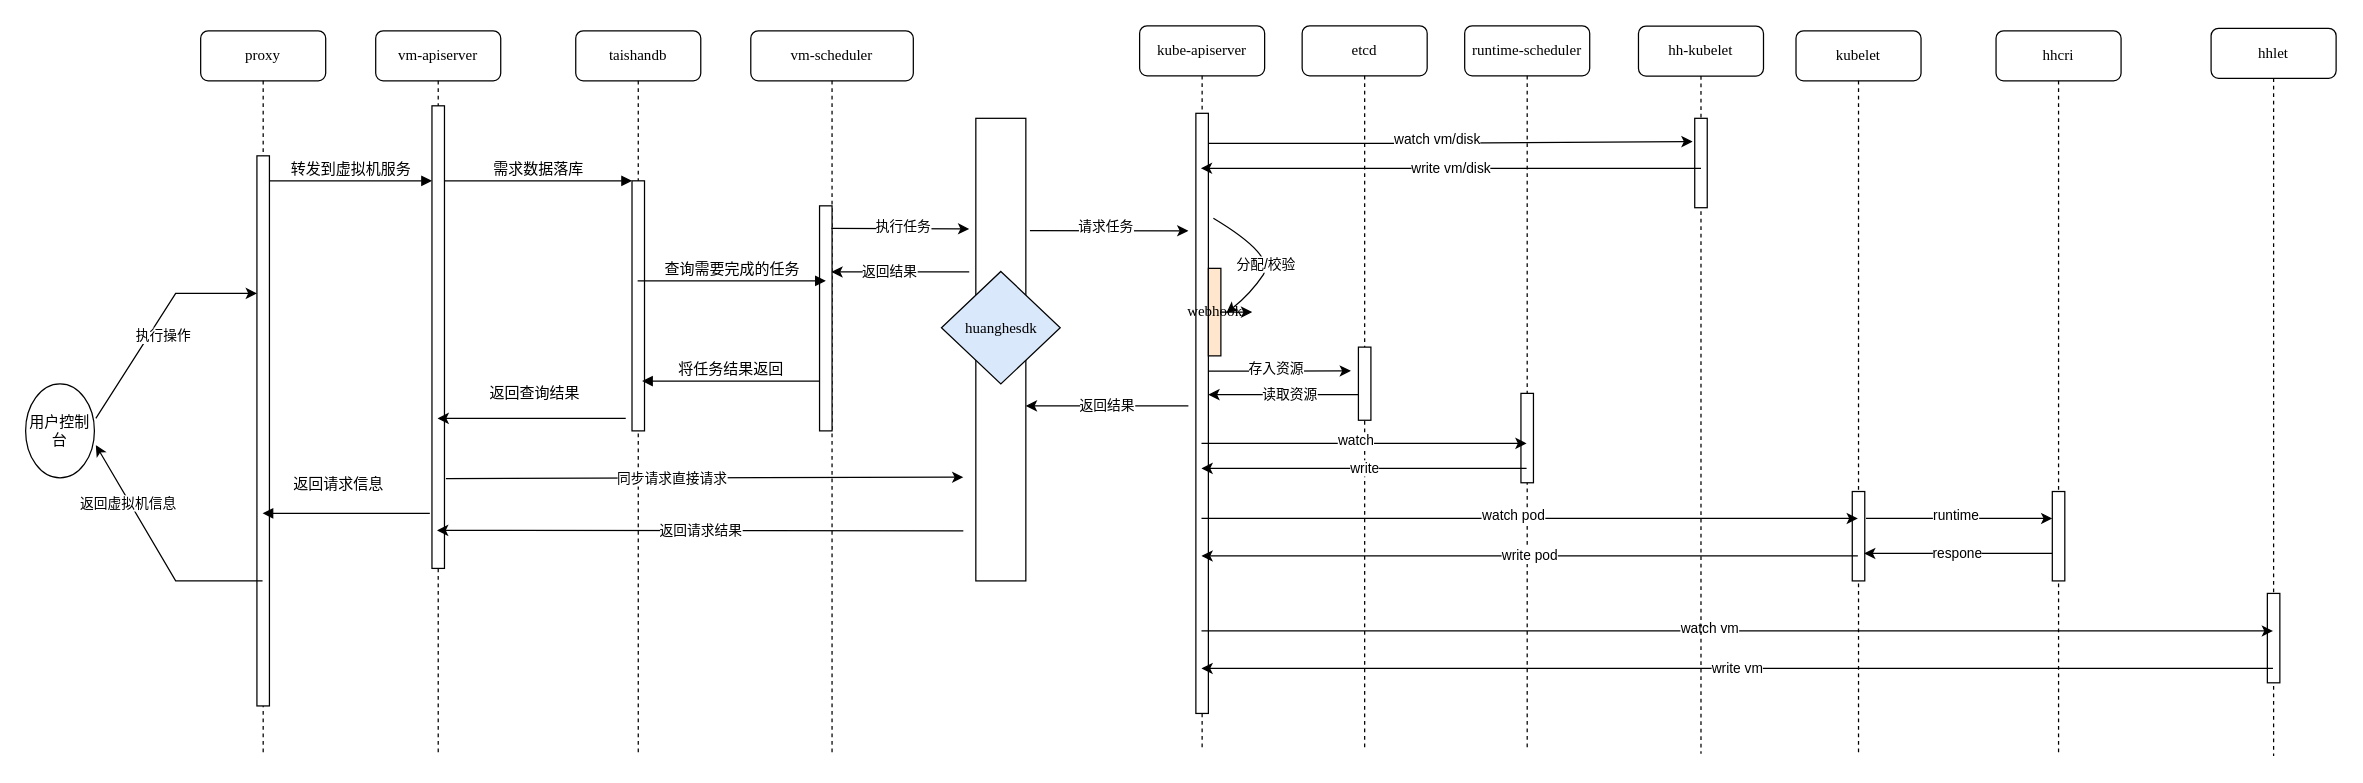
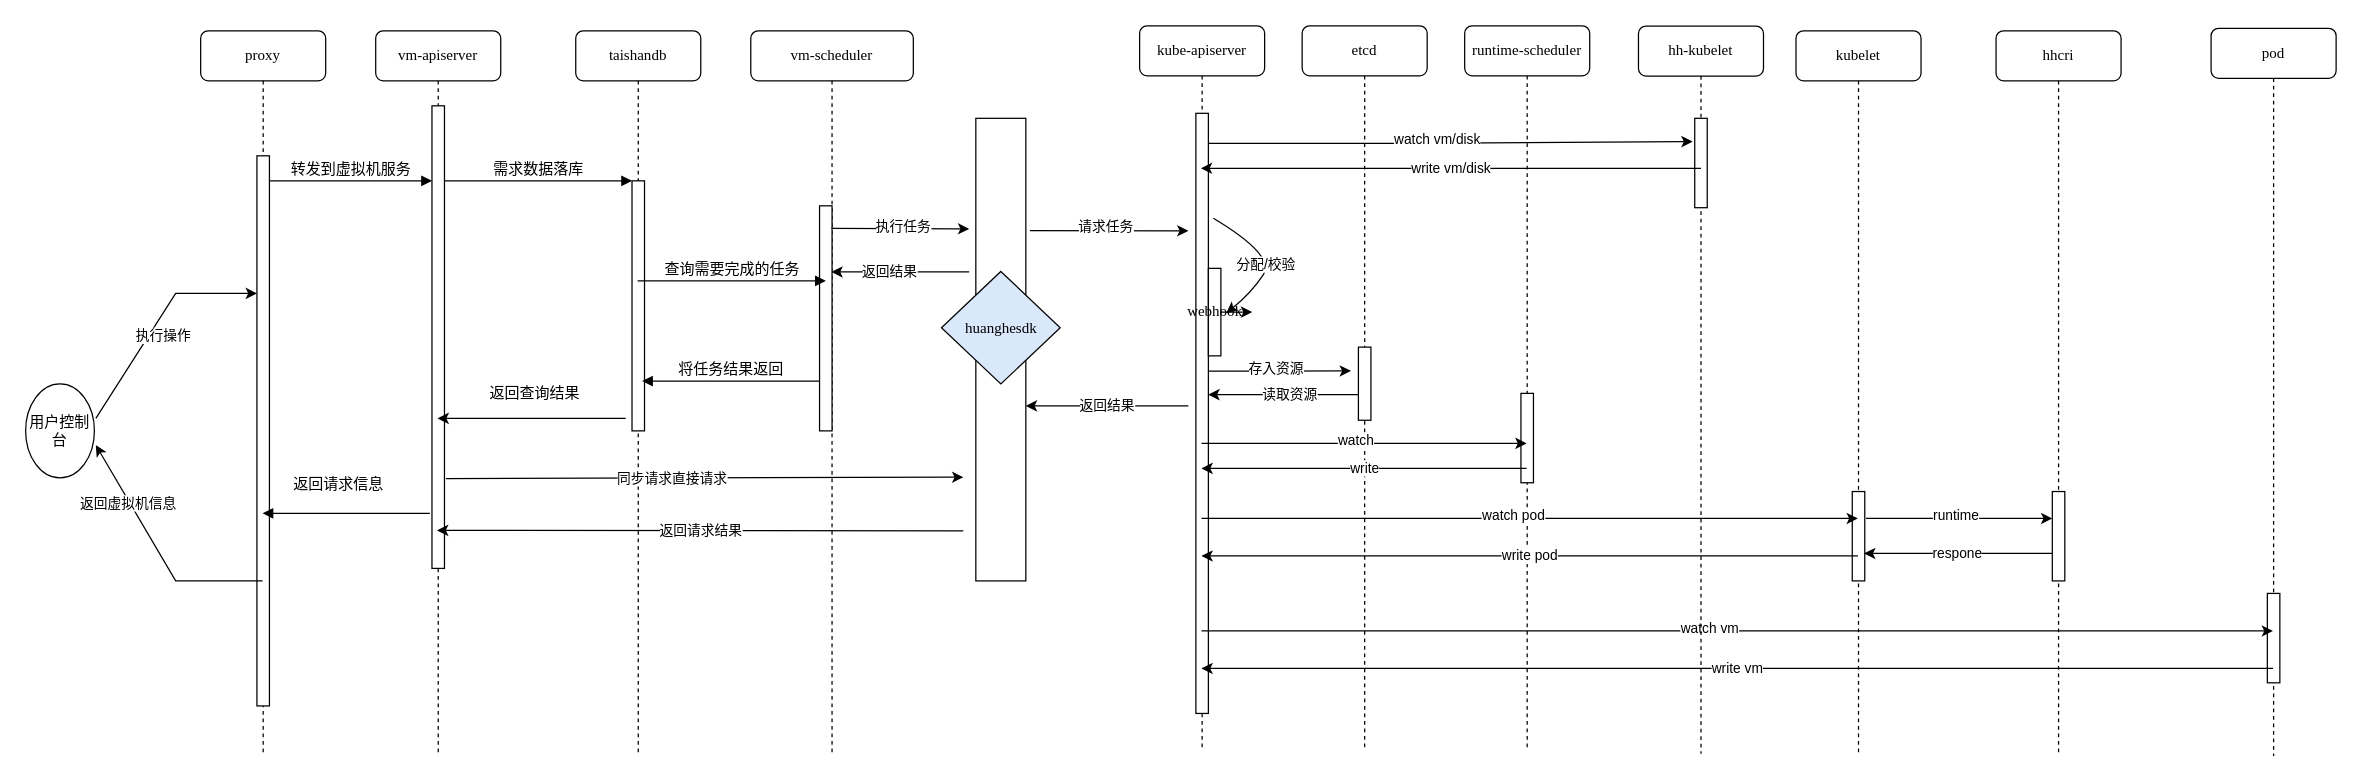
(2273, 53) -> (2273, 53)
(1214, 312) -> (1214, 312)
